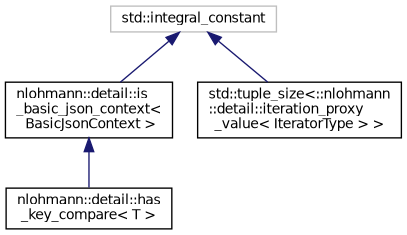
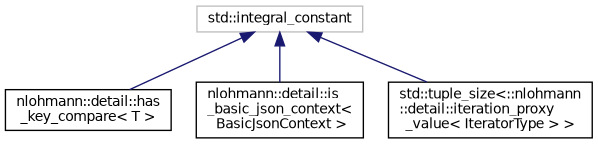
(89, 170) -> (186, 64)
